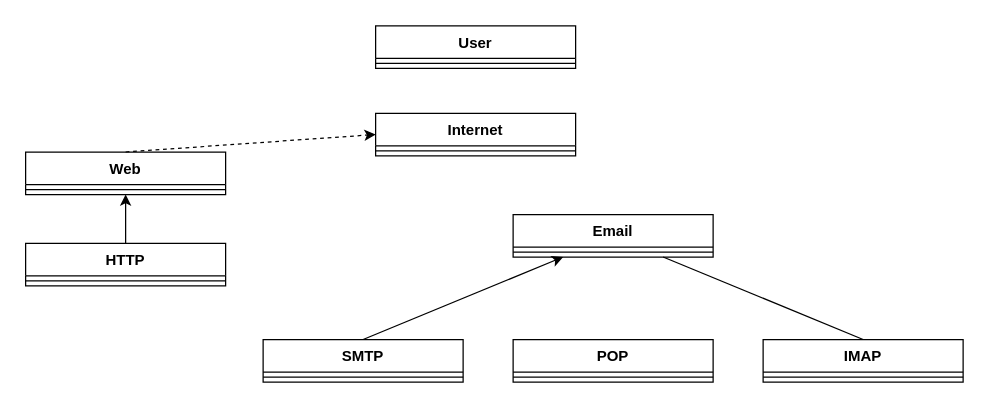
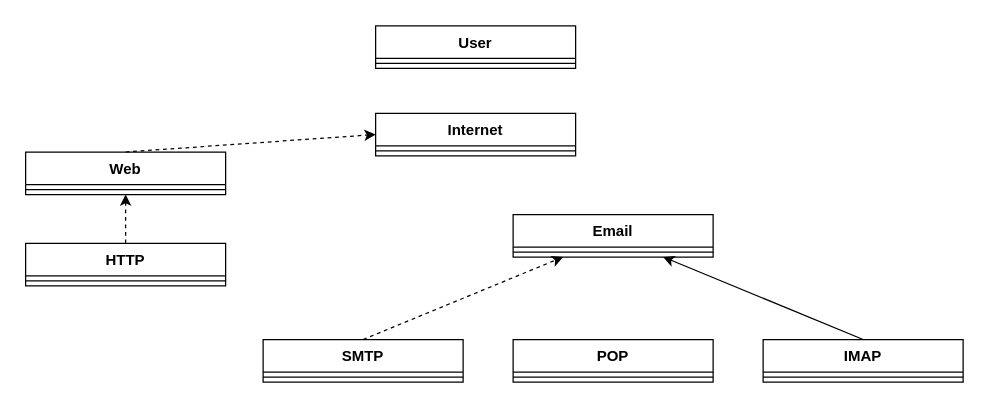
(126, 223) -> (126, 223)
(671, 260) -> (672, 261)
(460, 299) -> (460, 299)
